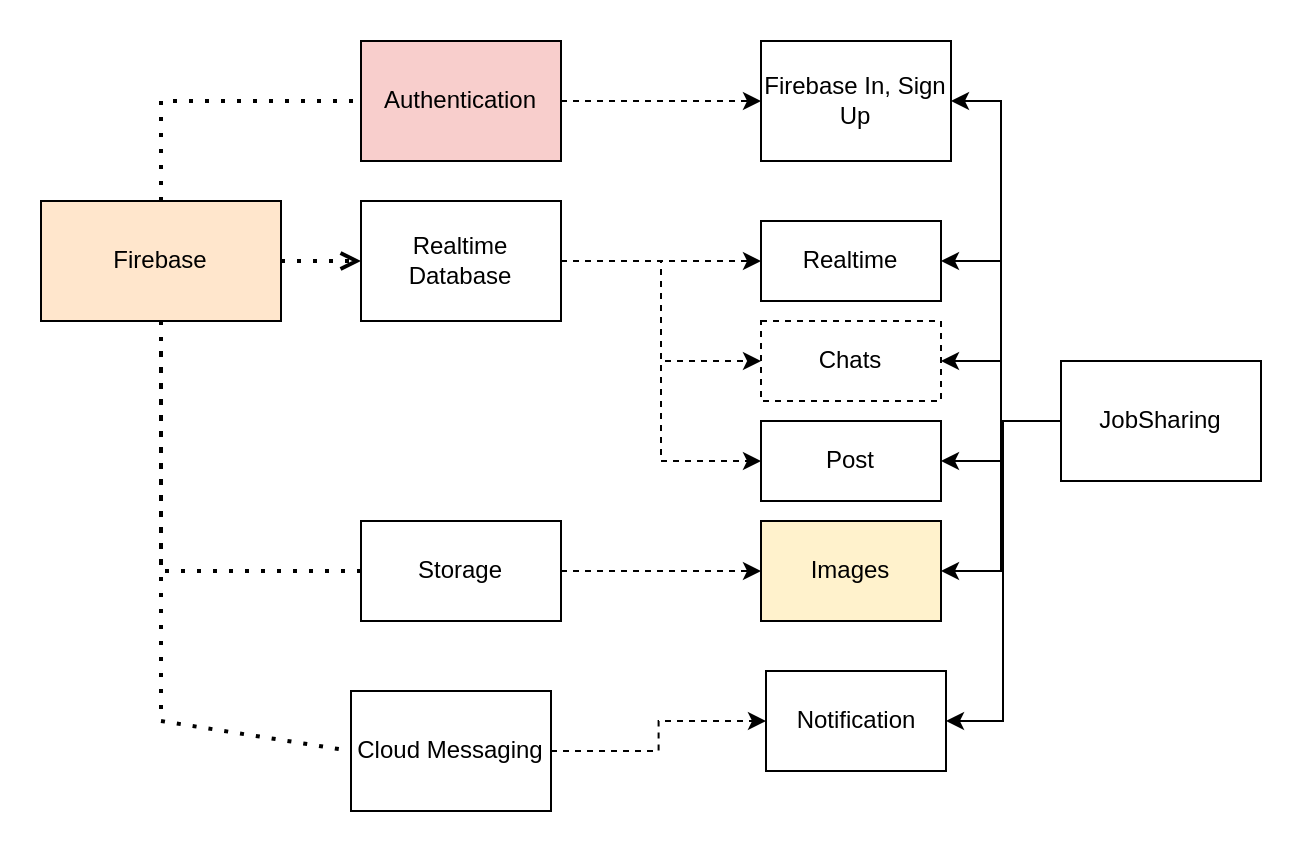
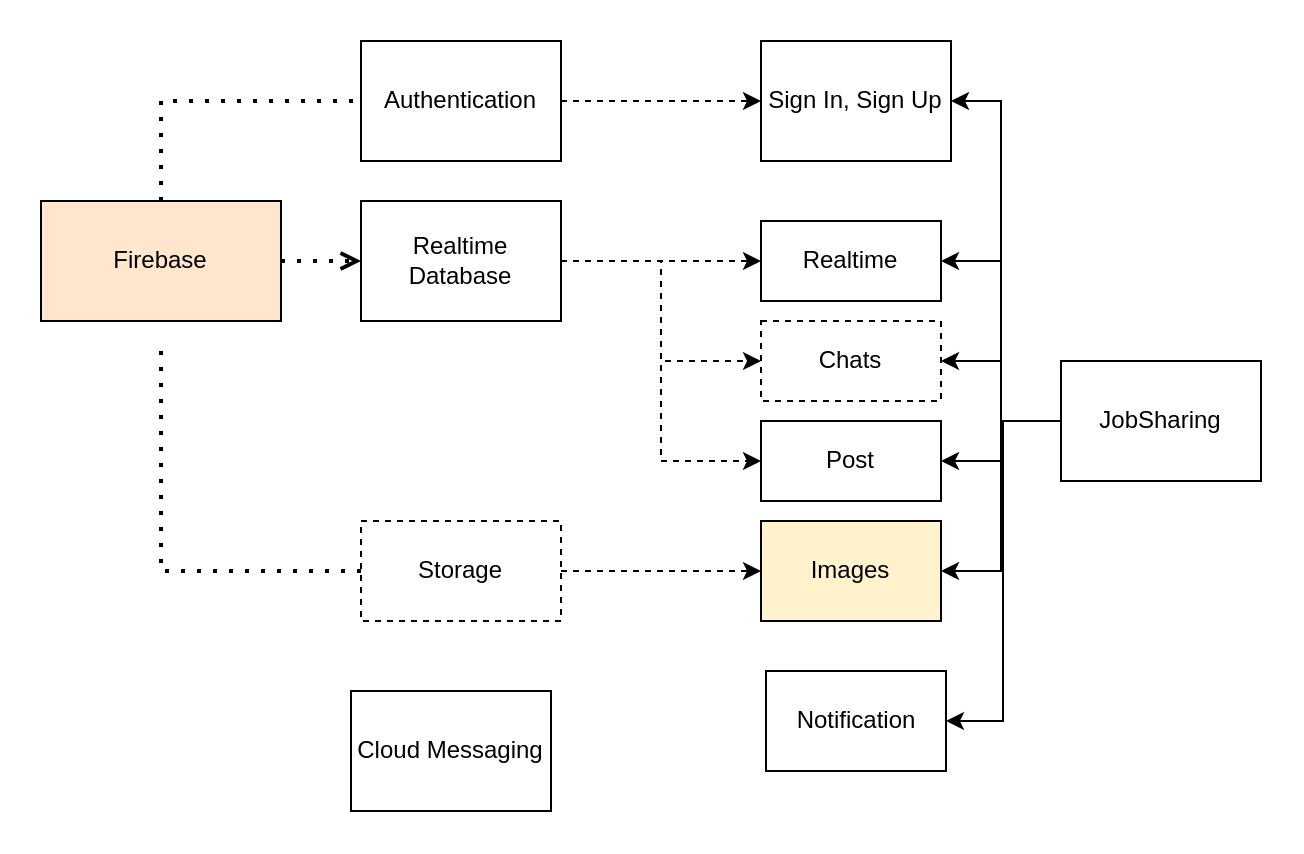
(461, 101) -> (461, 101)
(856, 101) -> (856, 101)
(461, 571) -> (461, 571)
(161, 717) -> none
(659, 743) -> none
